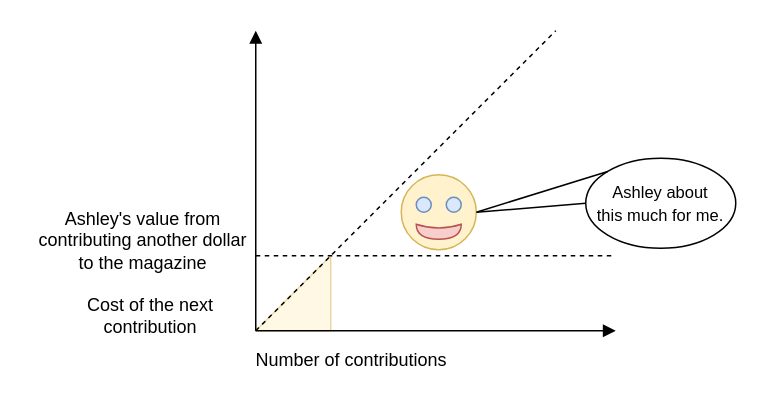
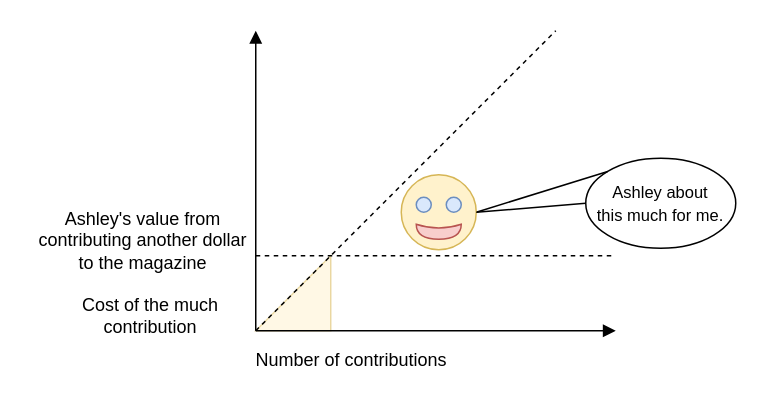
(151, 316) -> (151, 316)
